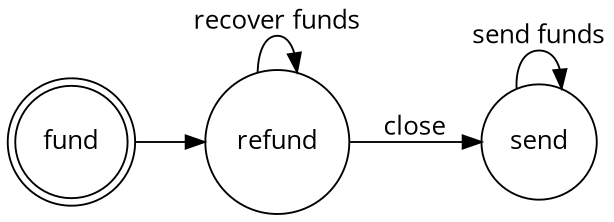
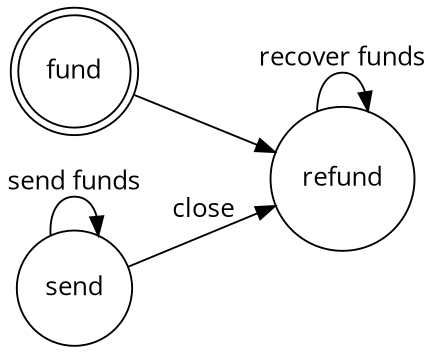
(406, 142) -> (193, 240)
